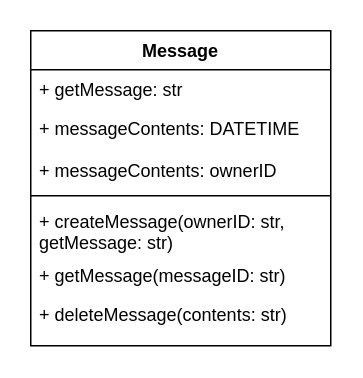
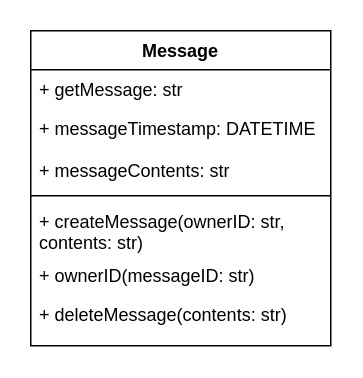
(169, 130) -> (172, 130)
(164, 172) -> (144, 172)
(182, 234) -> (182, 234)
(174, 277) -> (159, 277)
